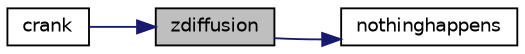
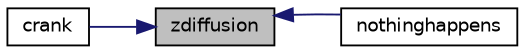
(298, 39) -> (317, 14)
